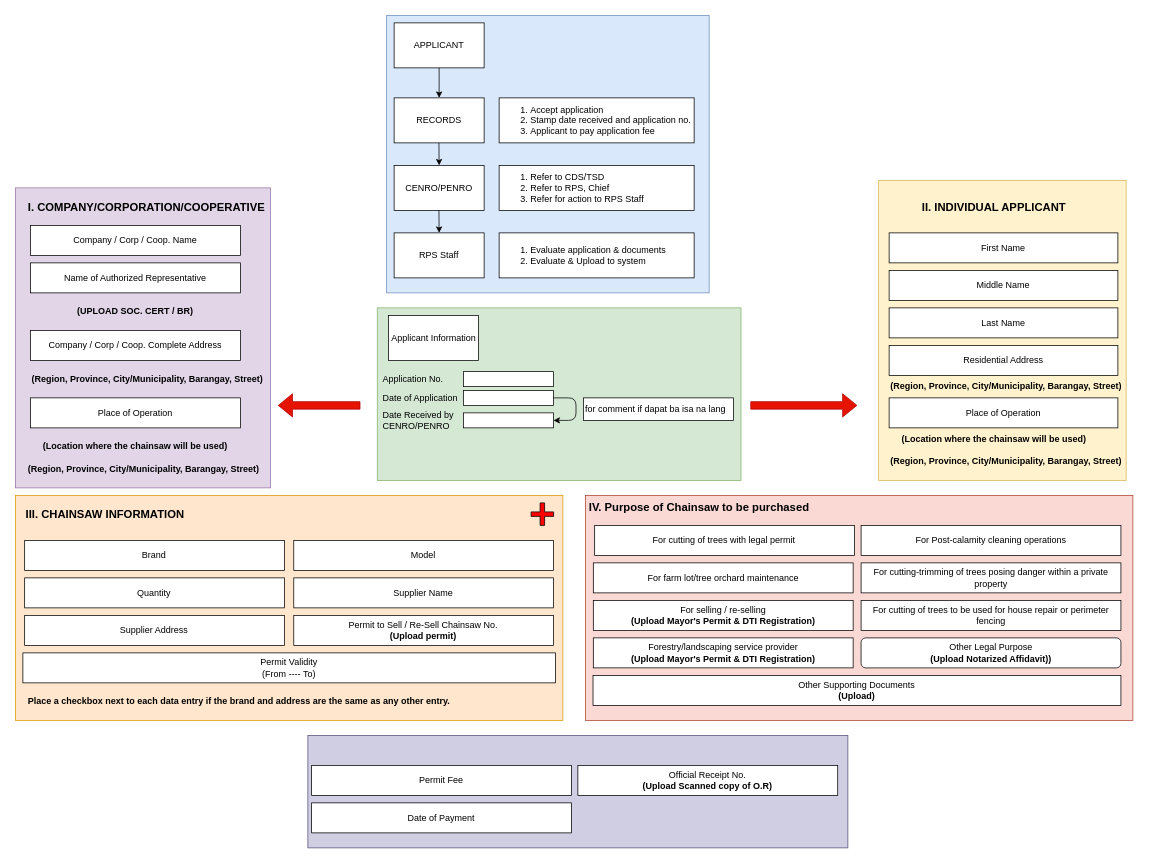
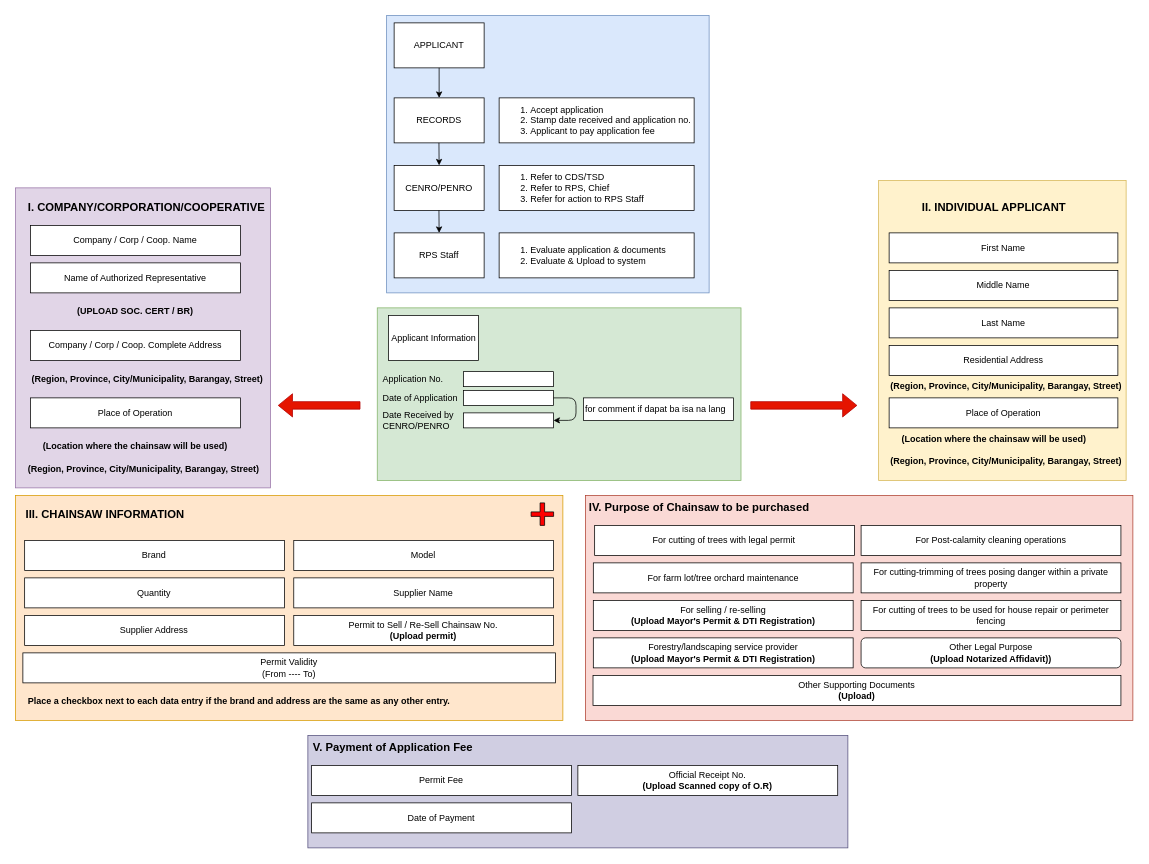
none -> (474, 747)
